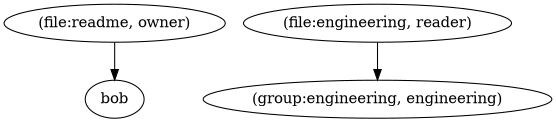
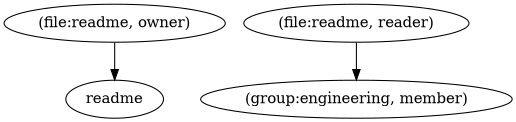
(378, 23) -> (356, 23)
(115, 99) -> (115, 99)
(378, 99) -> (356, 99)
